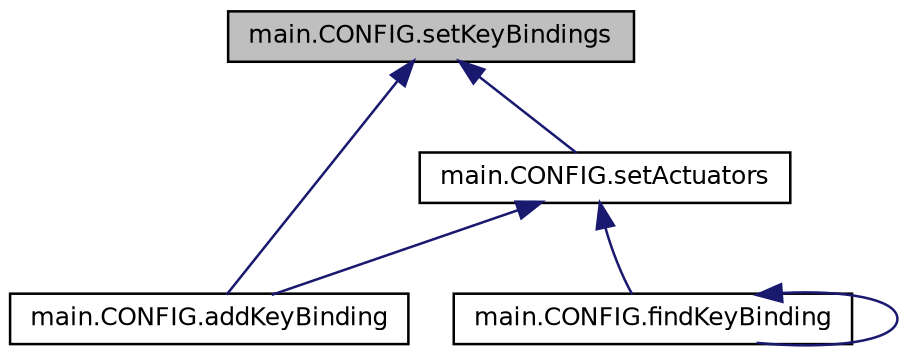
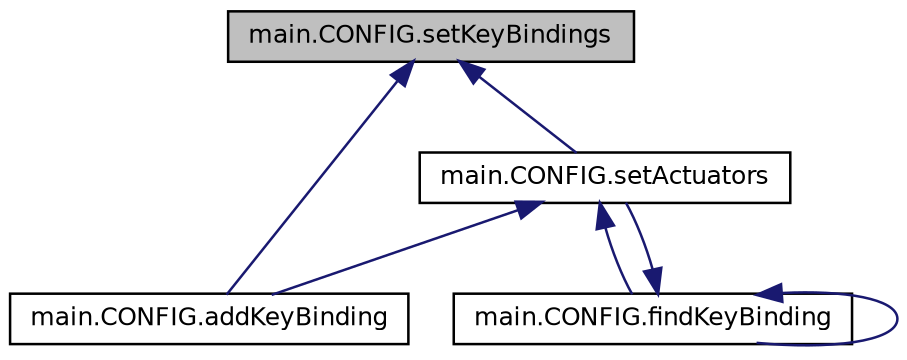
none -> (641, 235)
